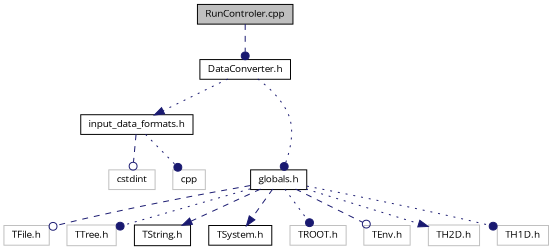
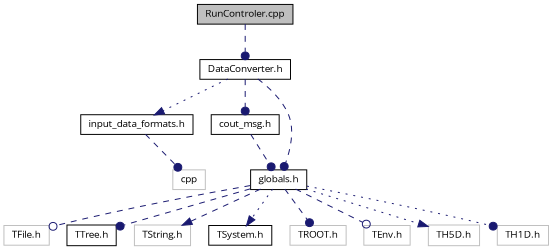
(289, 115) -> (289, 115)
none -> (245, 125)
(160, 149) -> (160, 149)
(132, 180) -> none
(262, 203) -> (262, 203)
(296, 204) -> (296, 204)
(187, 207) -> (187, 207)
(92, 235) -> (92, 235)
(162, 235) -> (162, 235)
(454, 235) -> (454, 235)
